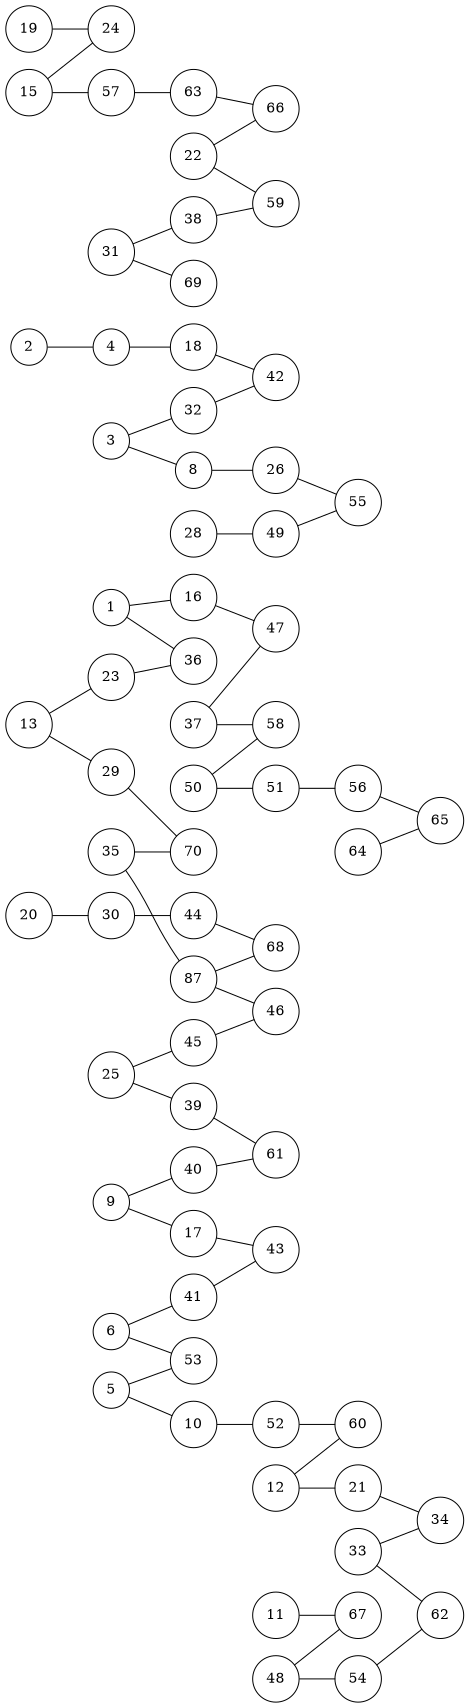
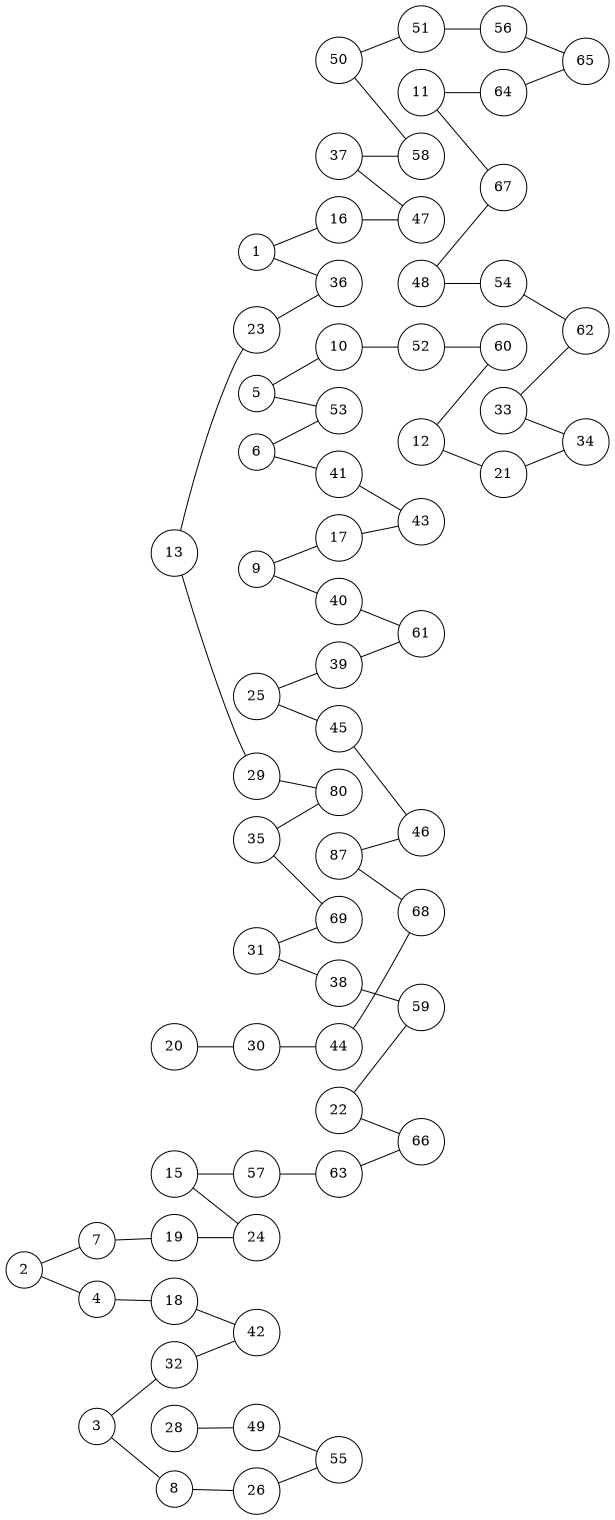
none -> (463, 93)
(194, 852) -> (339, 792)
(149, 909) -> (298, 880)
none -> (97, 1241)
